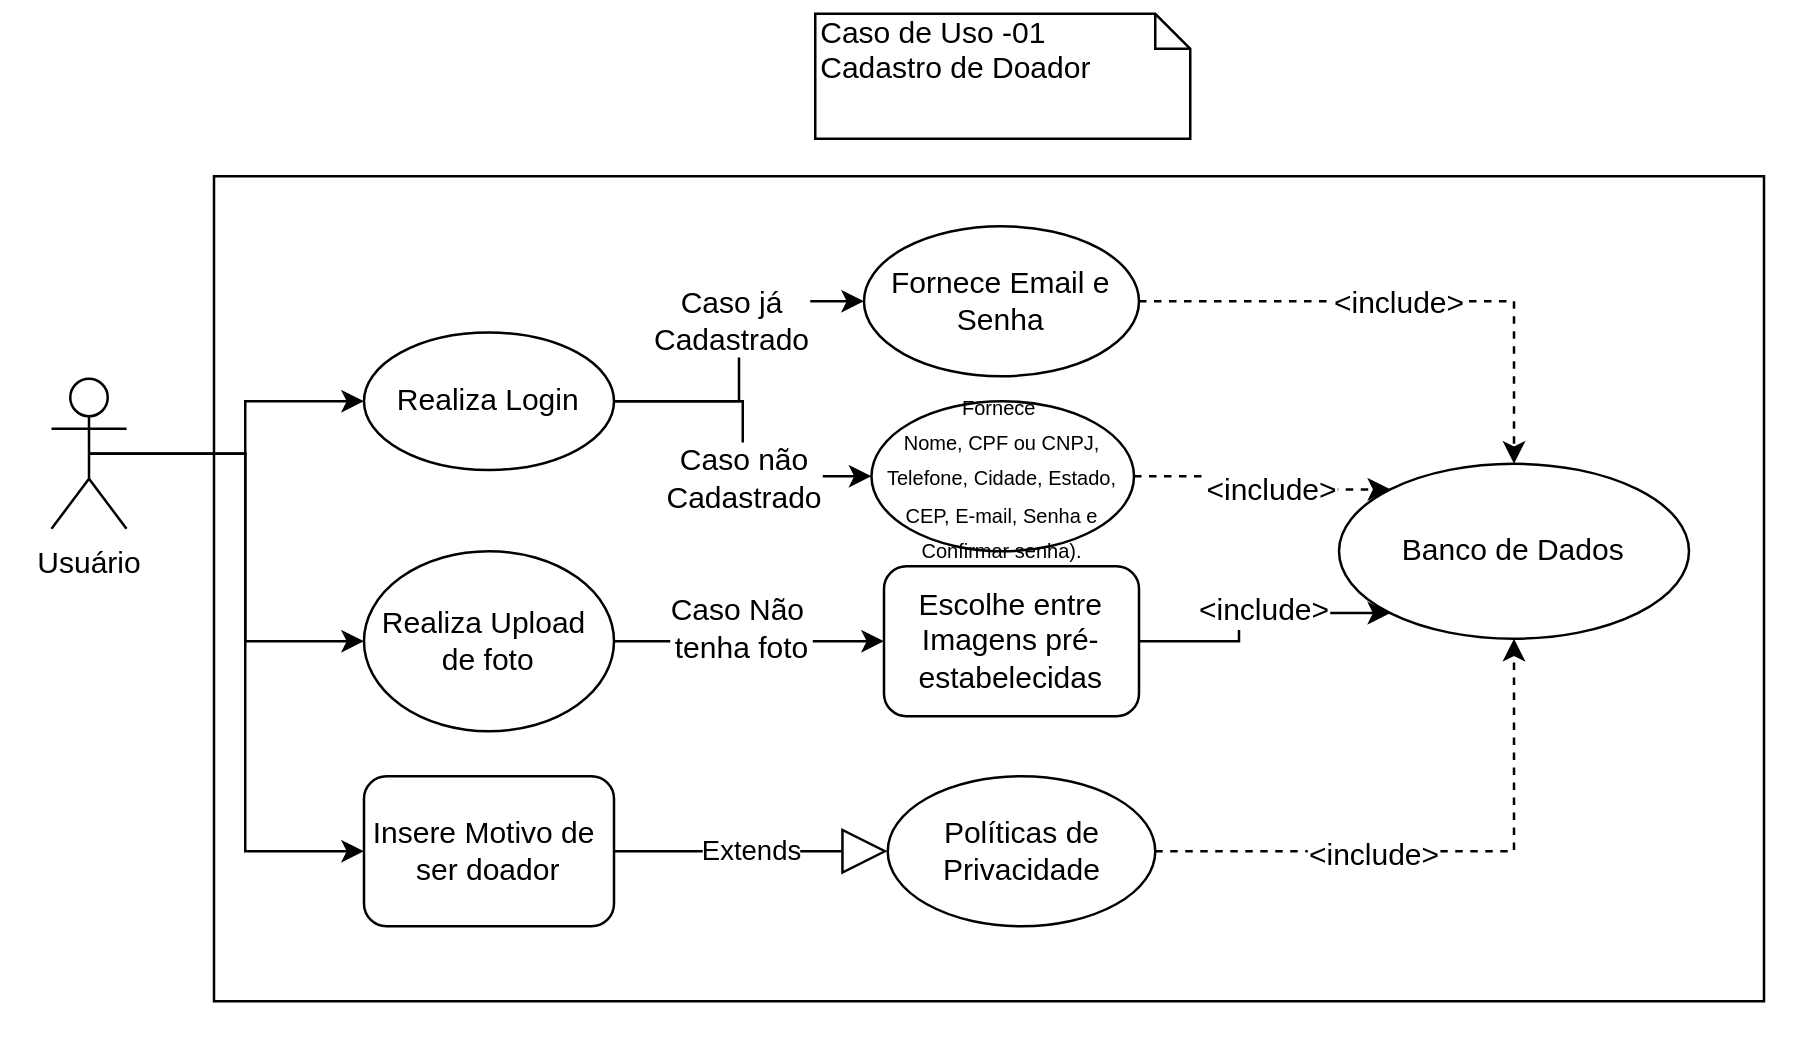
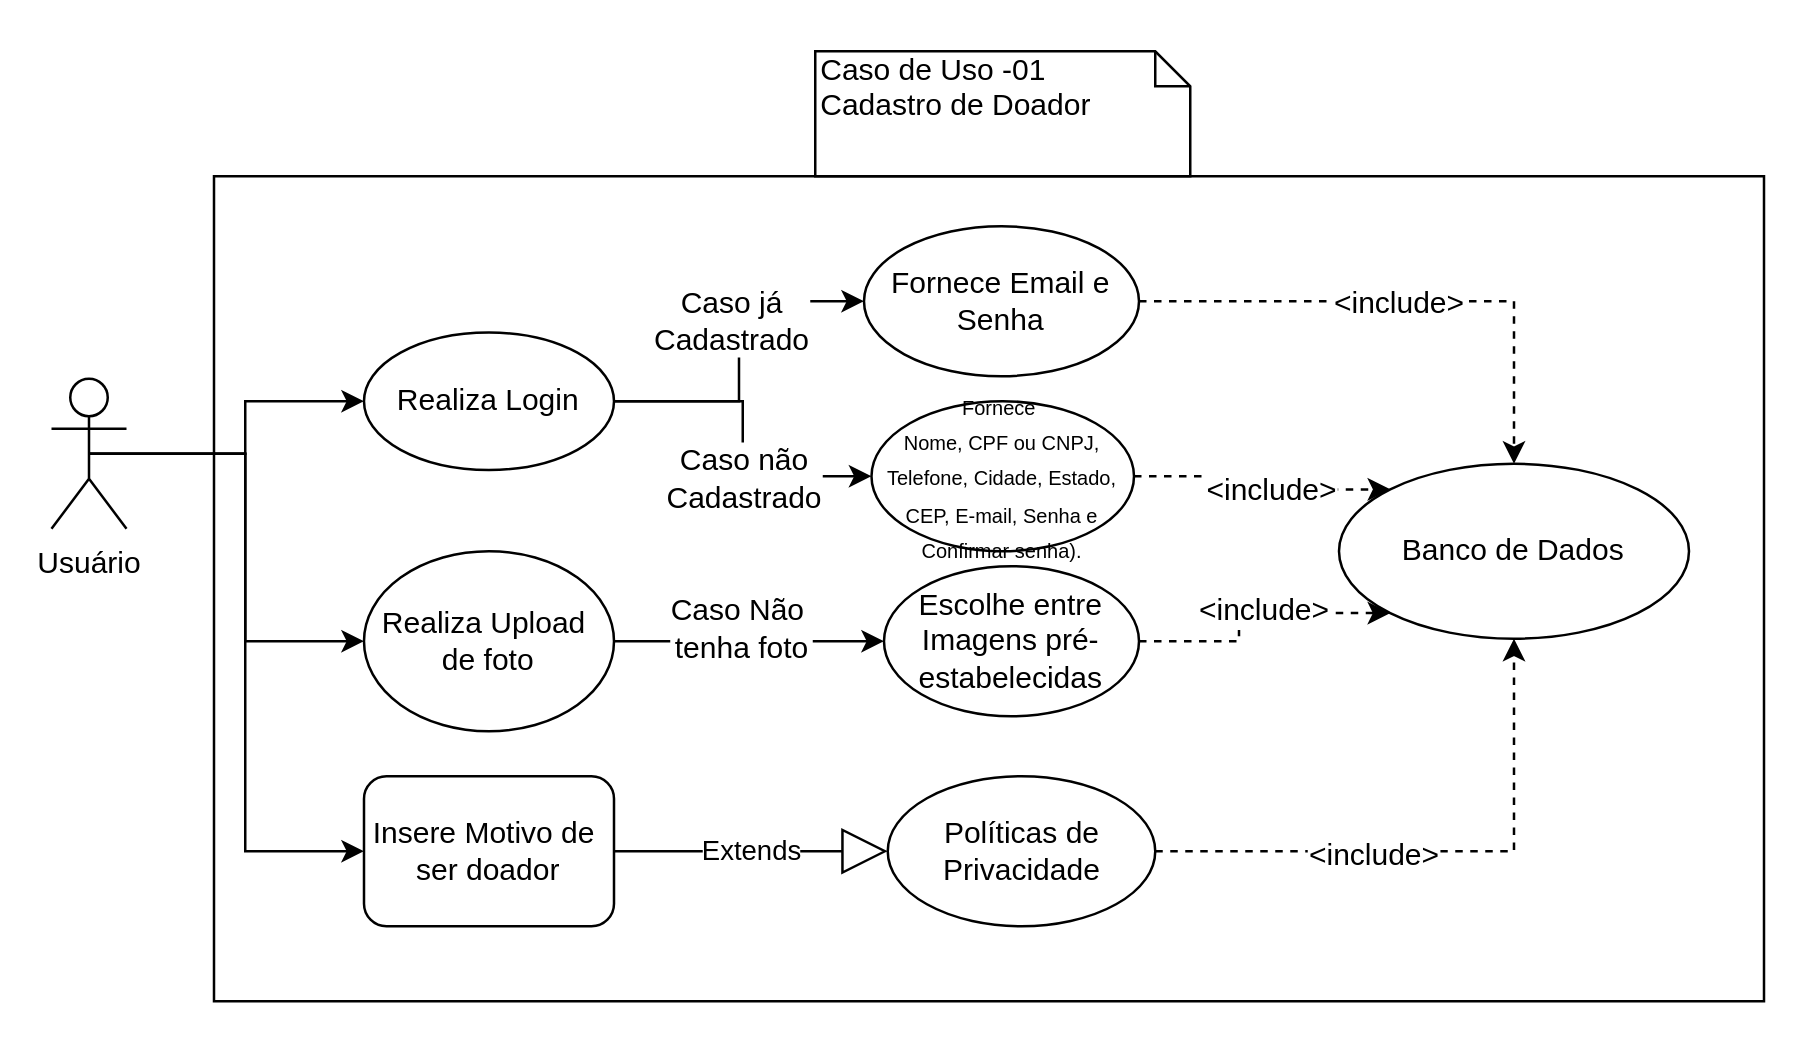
(1003, 76) -> (1003, 114)
(1011, 641) -> (1011, 641)
(1195, 641) -> (1195, 641)
